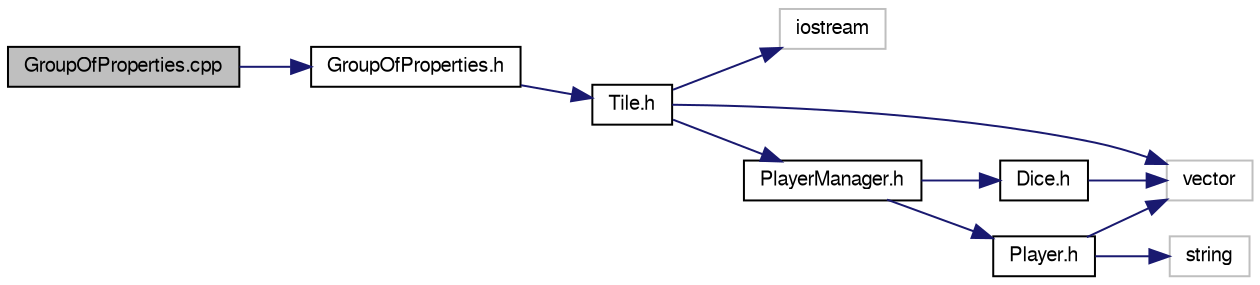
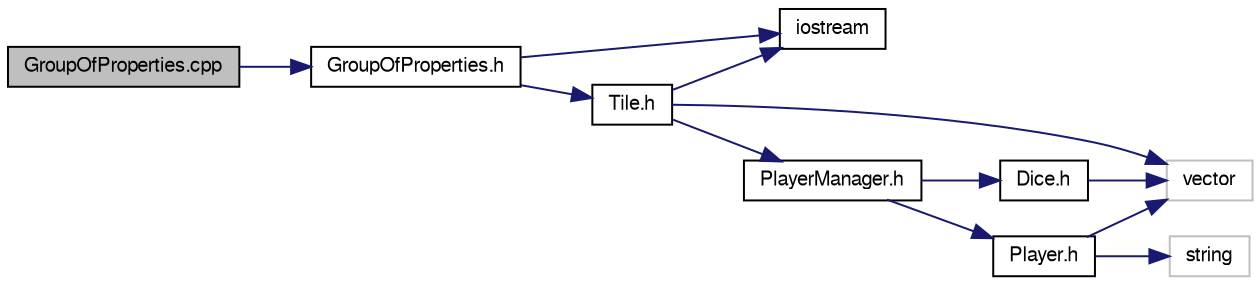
(833, 29) -> (833, 29)
none -> (640, 46)
